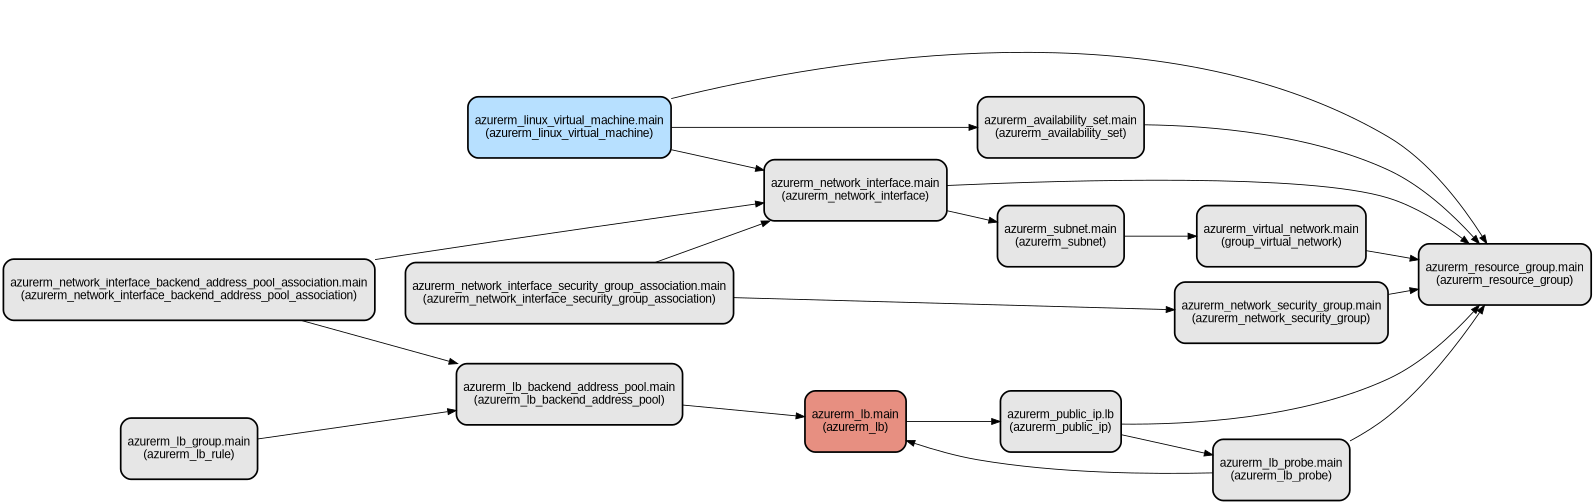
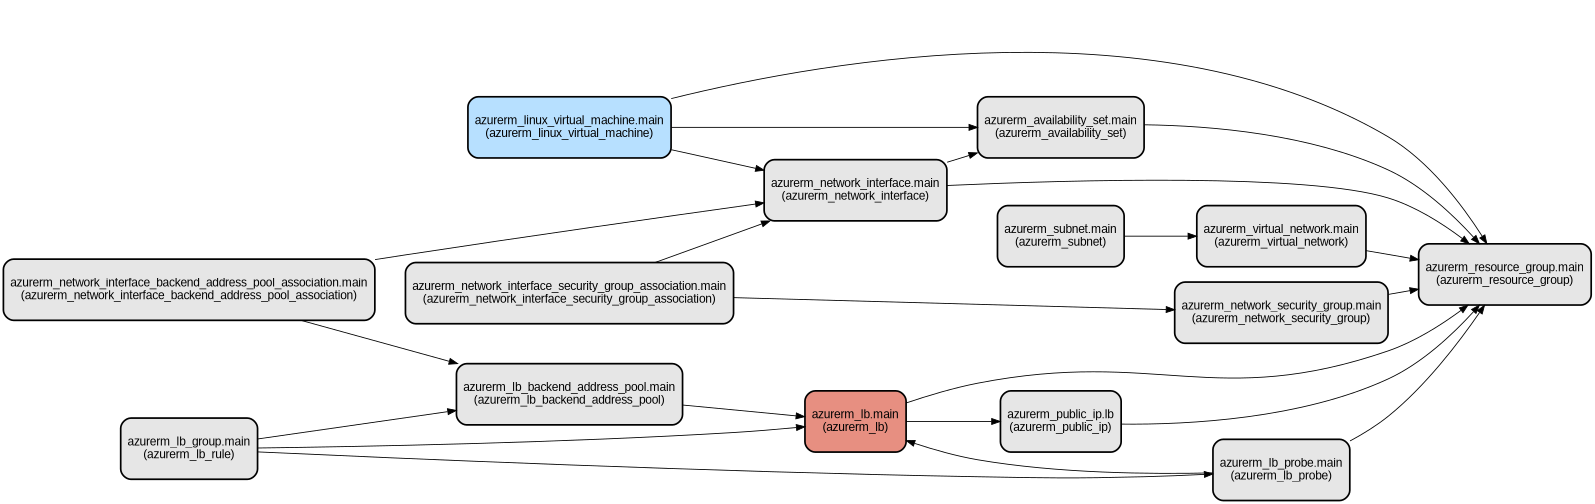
(968, 215) -> (958, 159)
(1281, 236) -> (1281, 236)
none -> (1189, 376)
none -> (527, 442)
(1163, 444) -> (731, 470)
